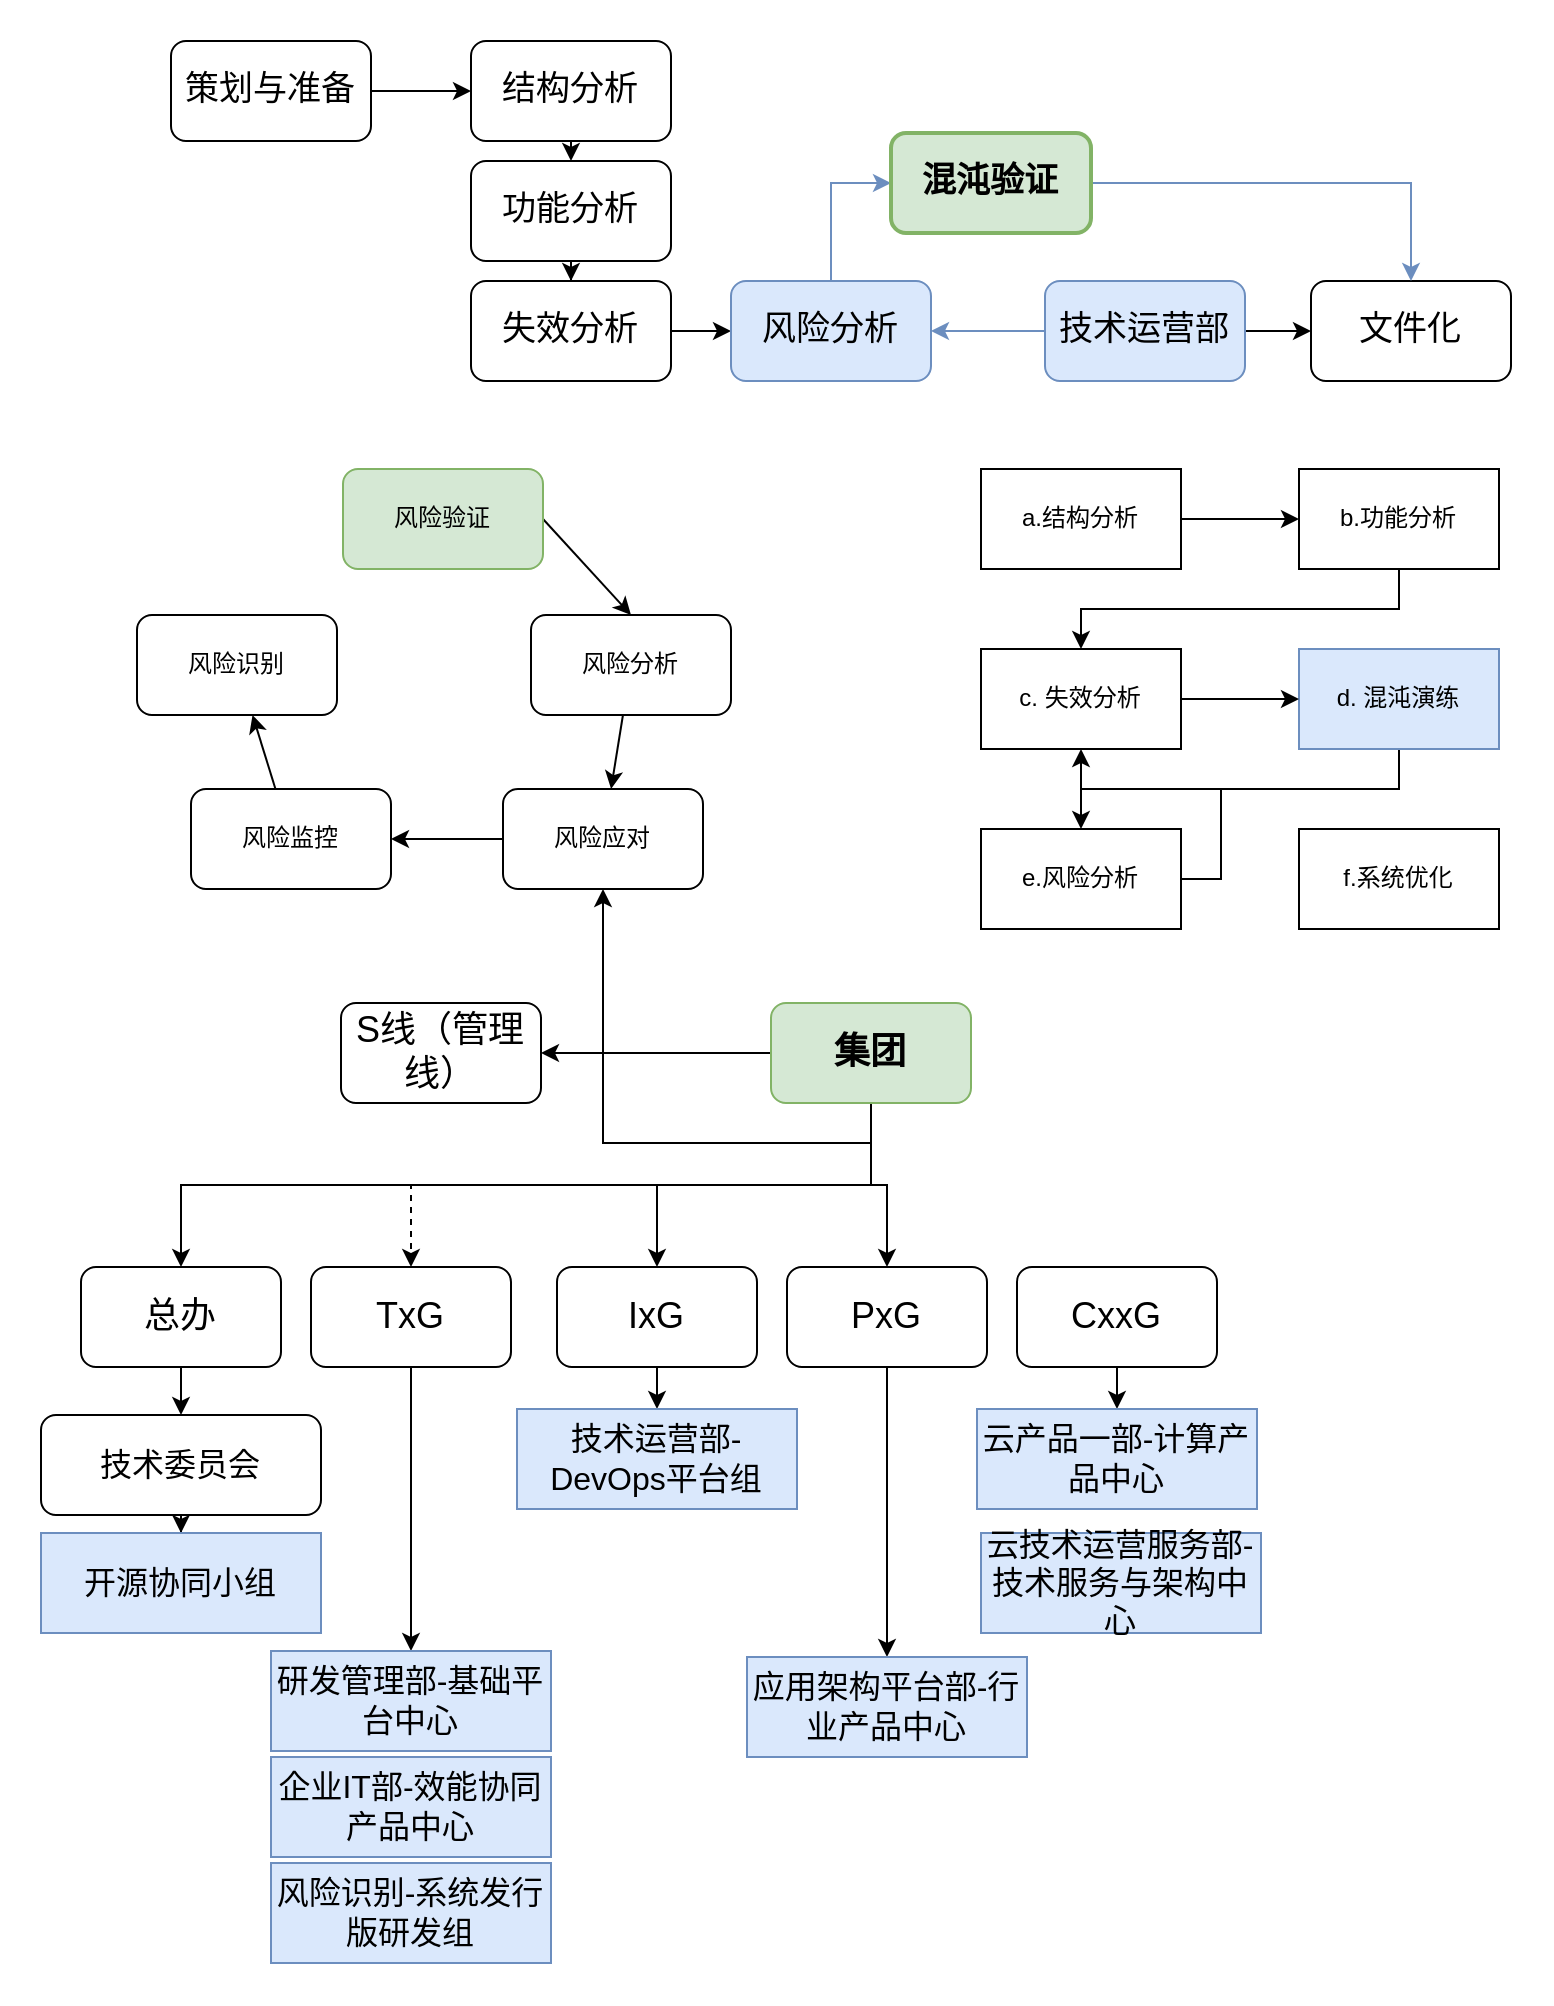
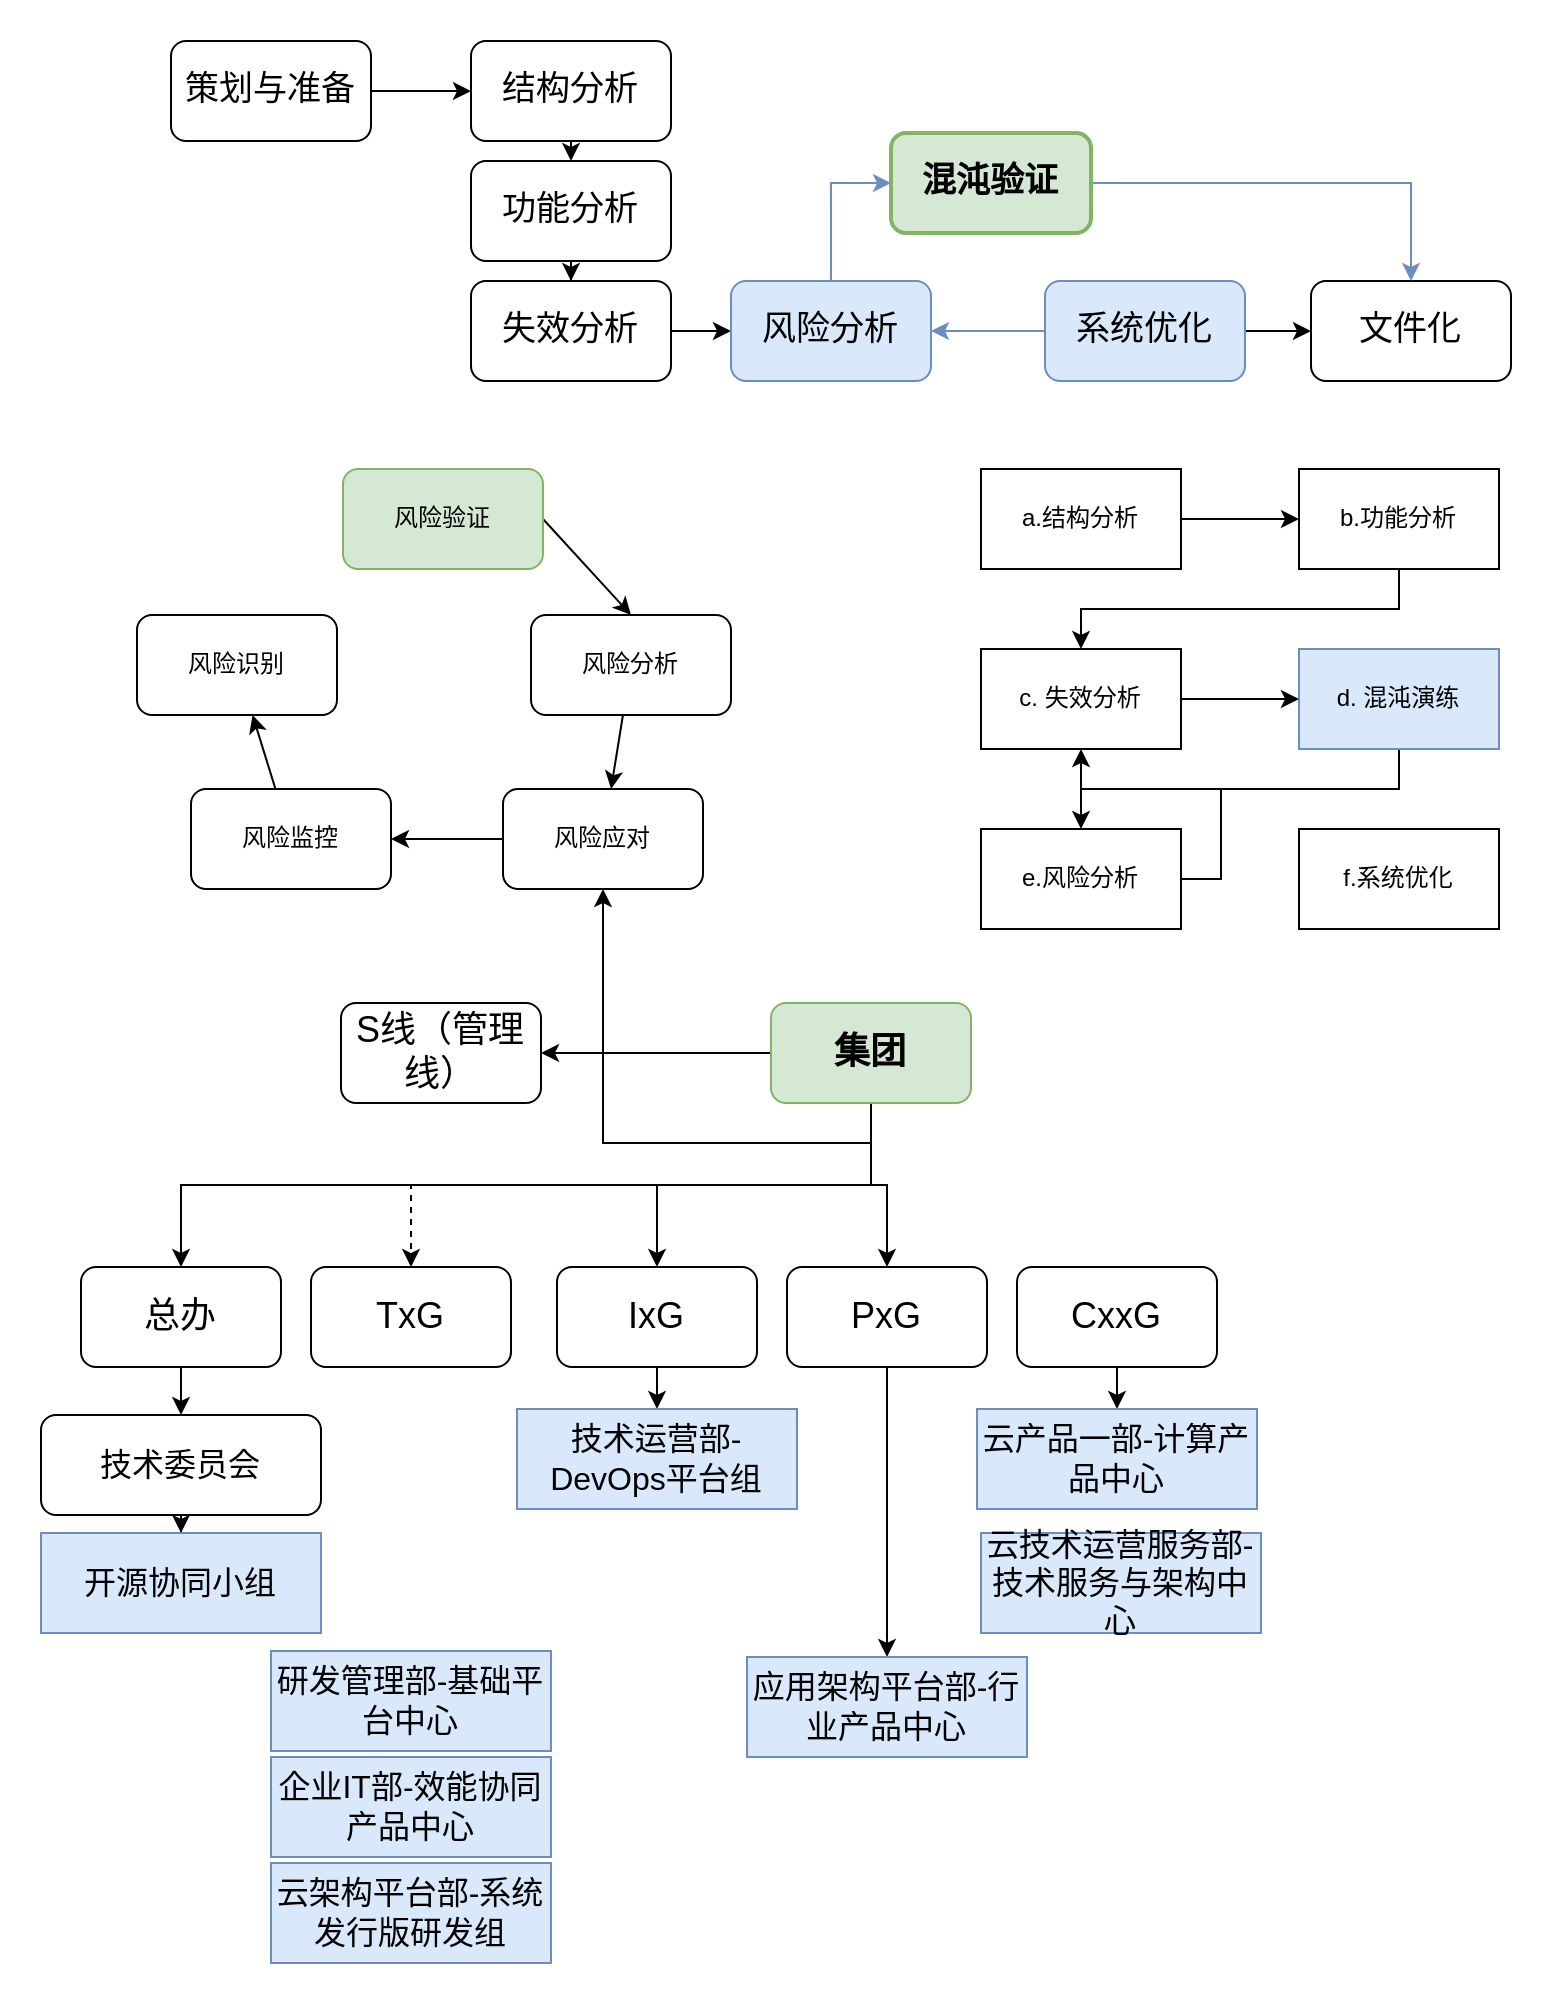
(1145, 331) -> (1145, 331)
(411, 1502) -> none
(411, 1913) -> (411, 1913)
